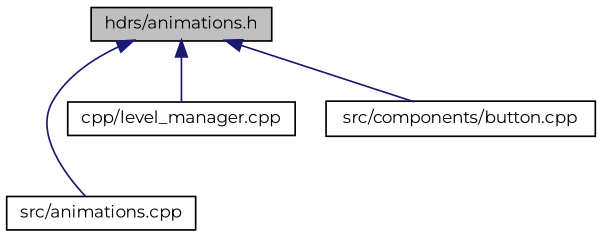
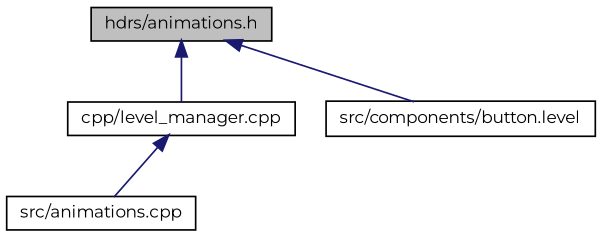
(49, 111) -> (136, 172)
(461, 119) -> (461, 119)
